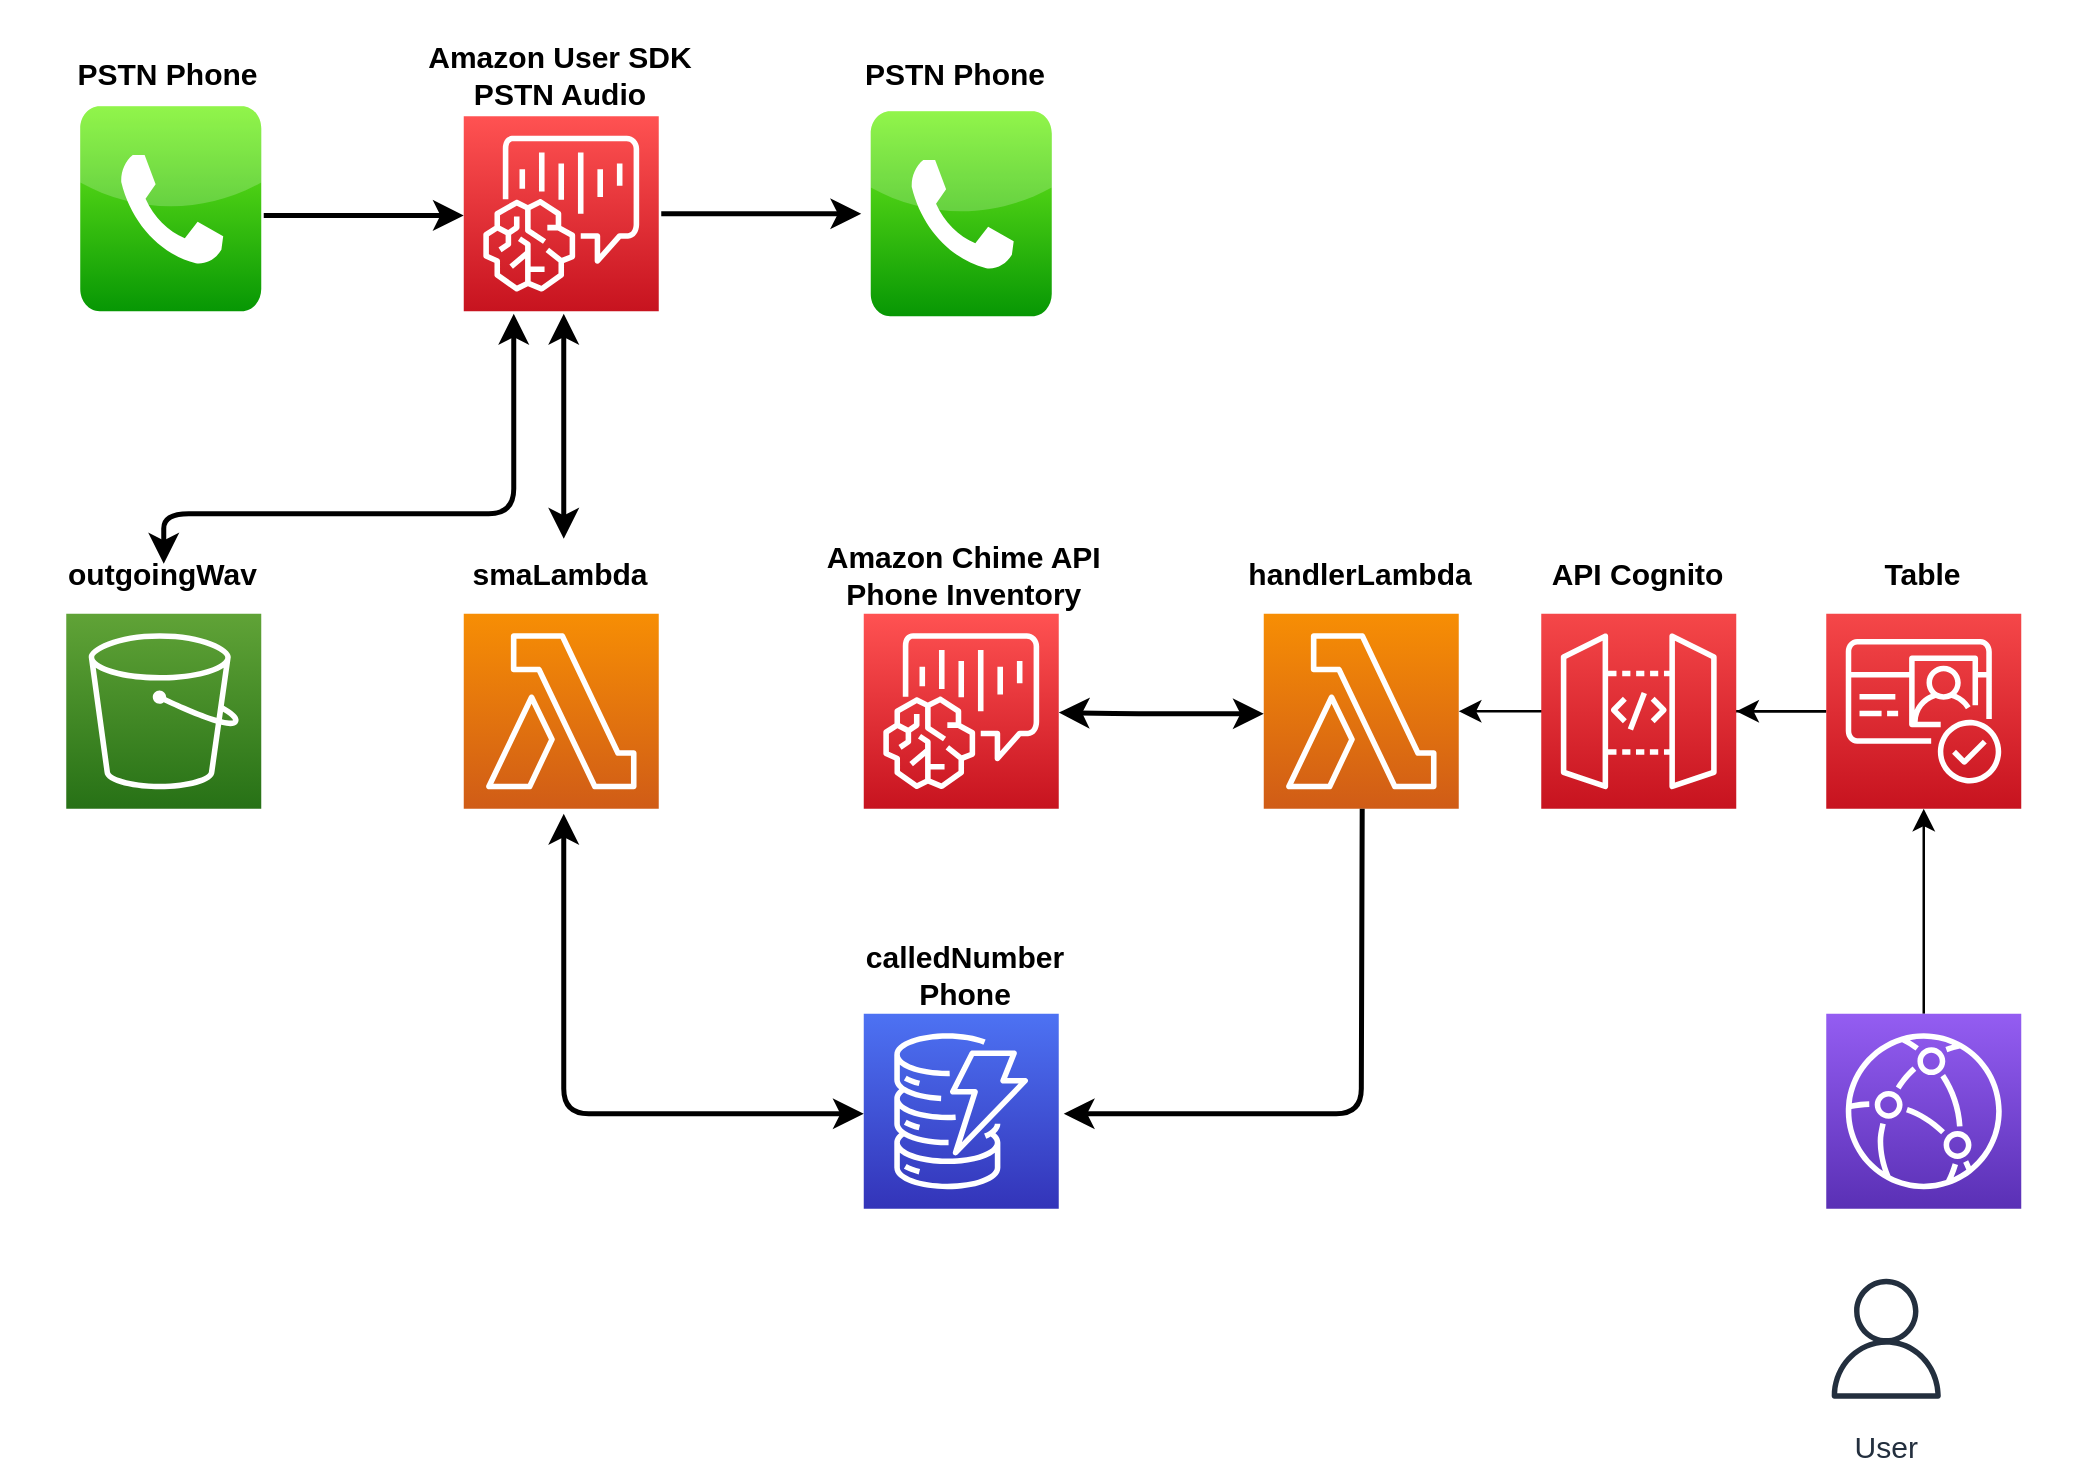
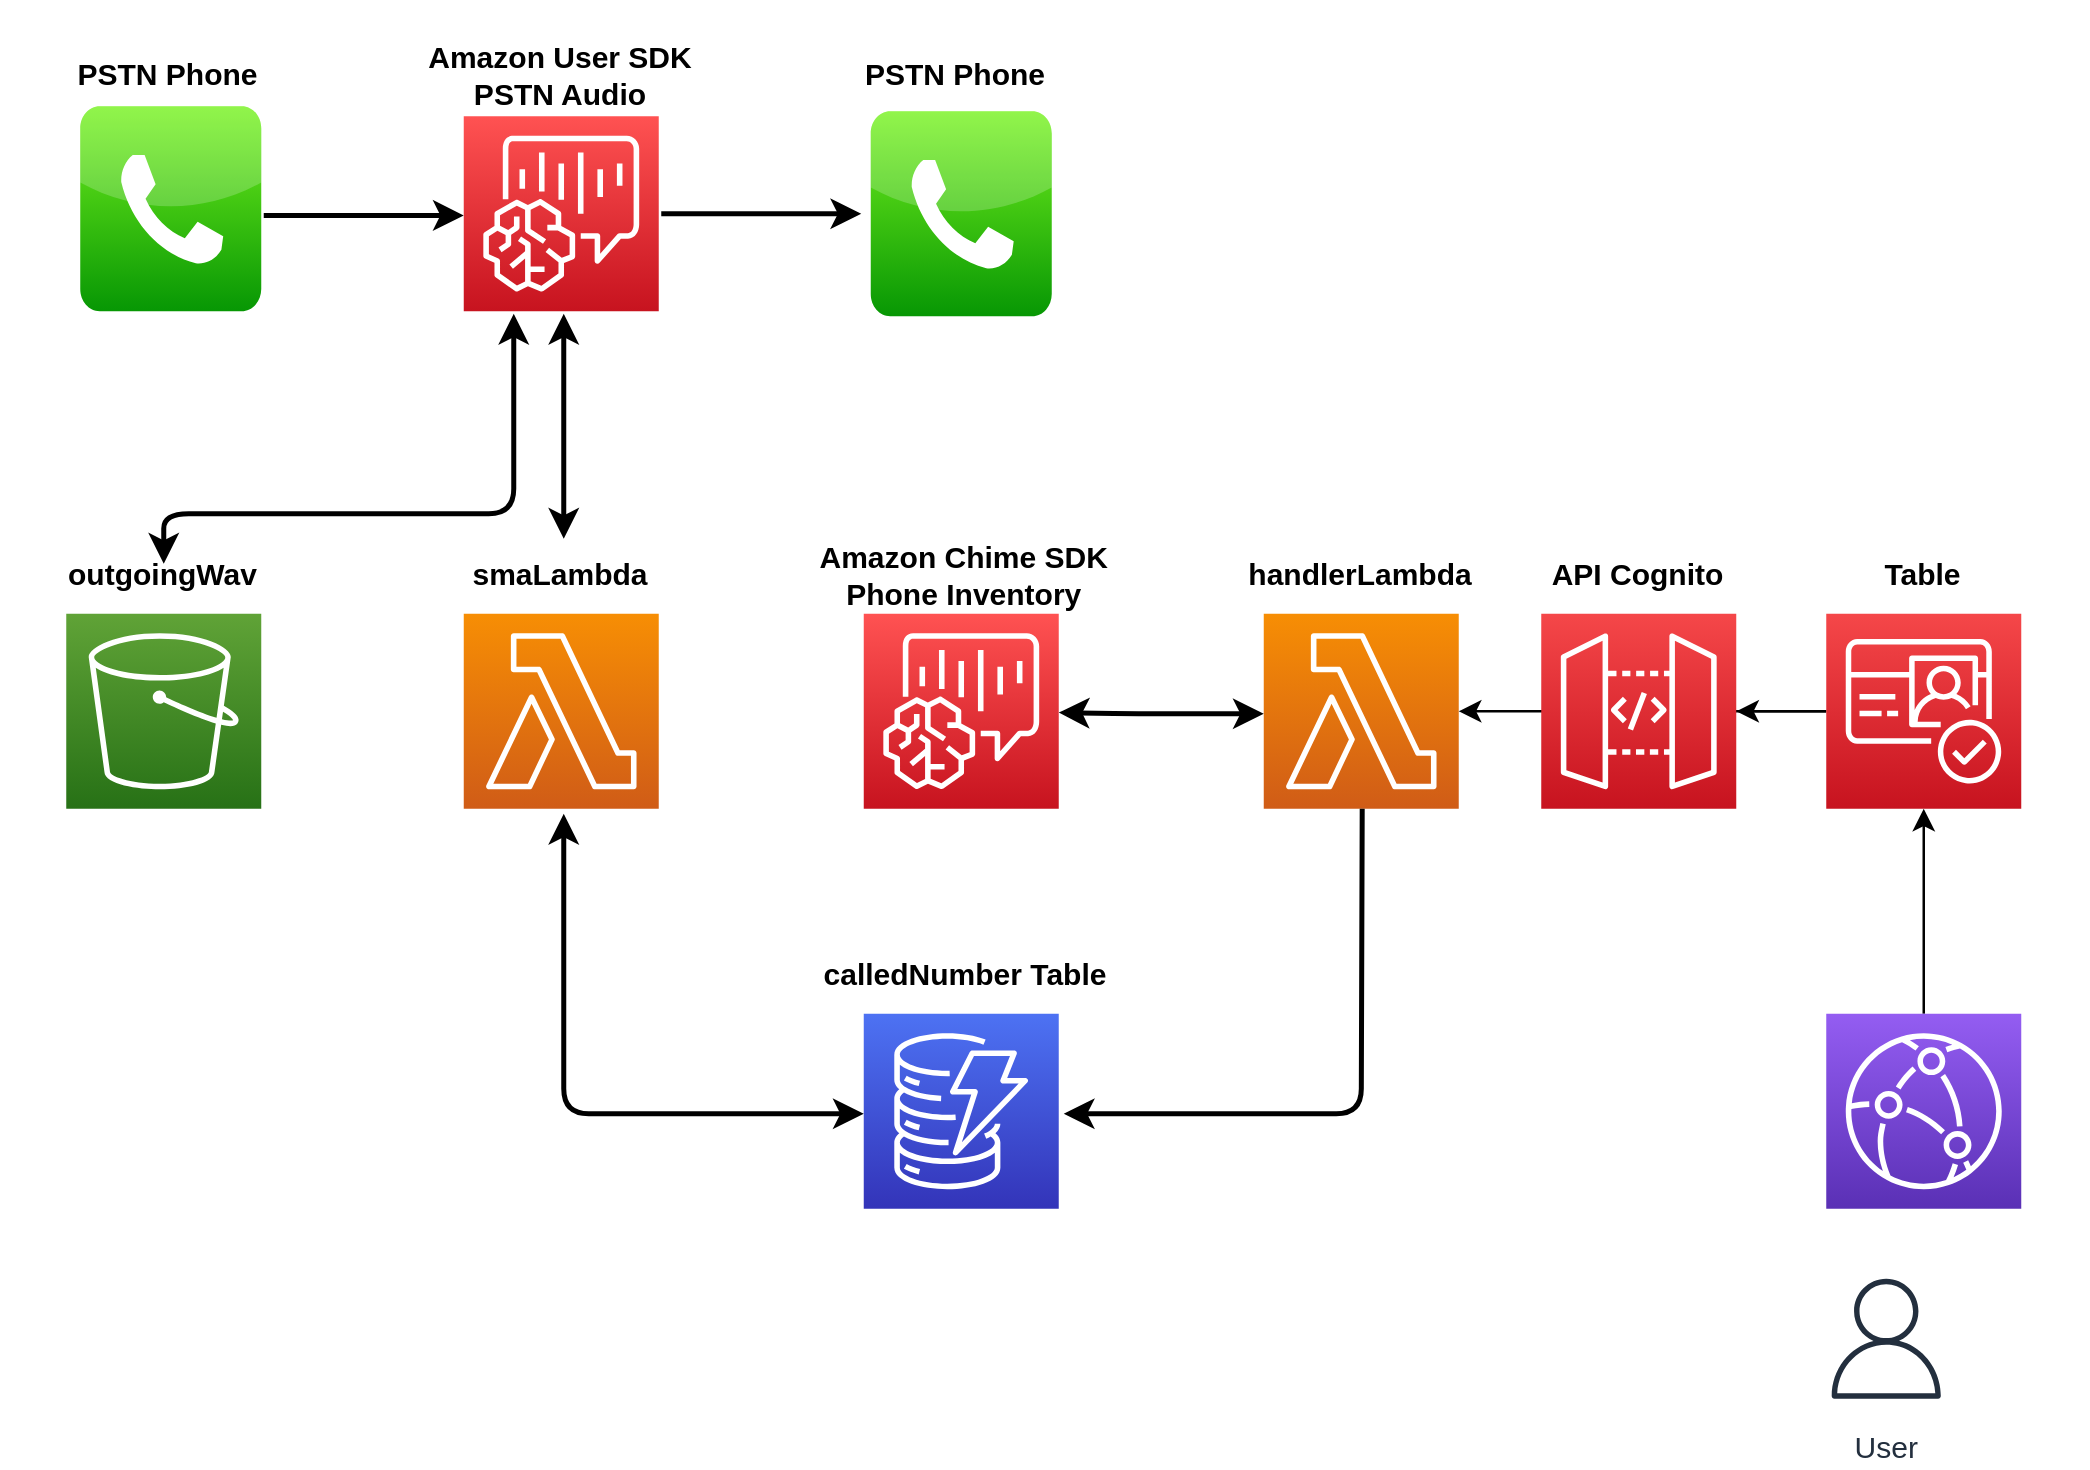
(965, 576) -> (965, 576)
(966, 976) -> (966, 976)
